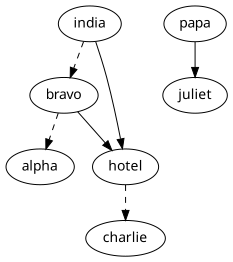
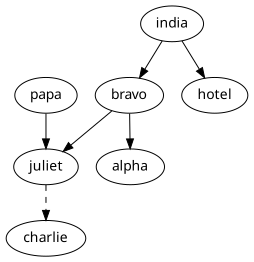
(79, 55) -> (154, 55)
(54, 126) -> (130, 126)
(92, 127) -> (91, 128)
(126, 198) -> (46, 198)
